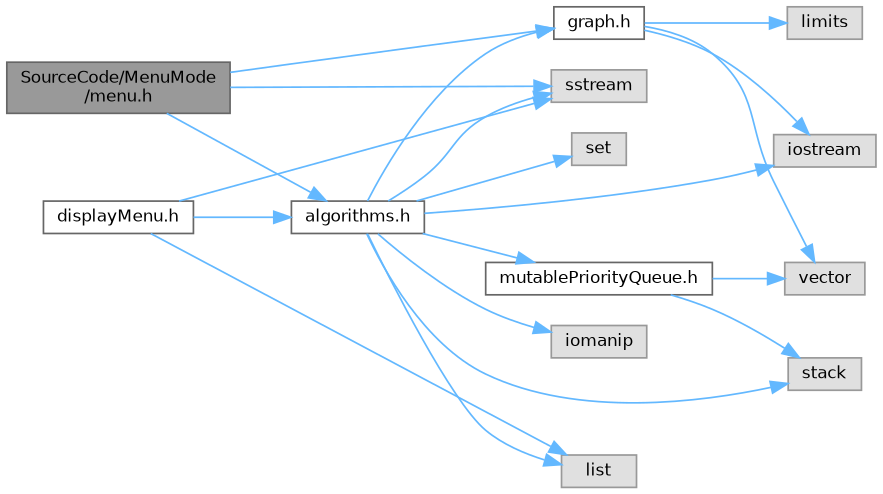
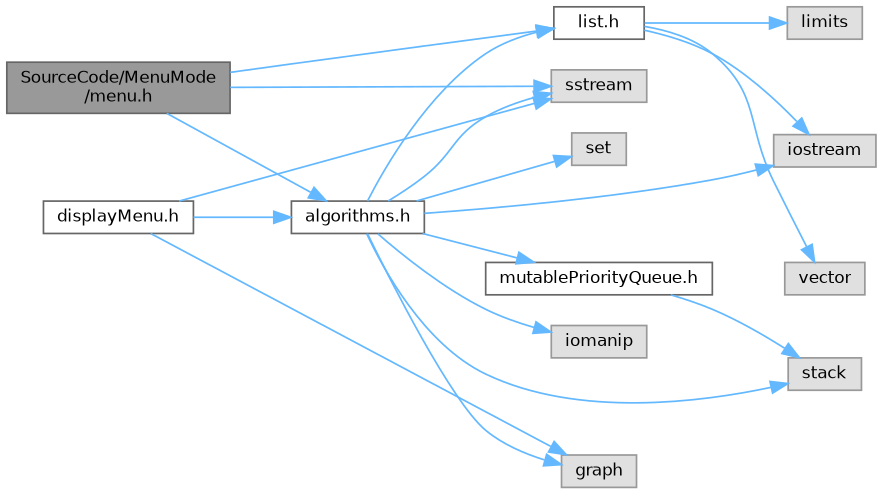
(599, 23) -> (599, 23)
(740, 279) -> none
(599, 471) -> (599, 471)
